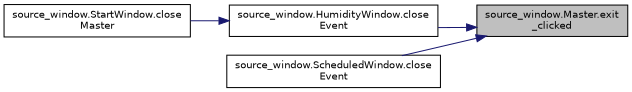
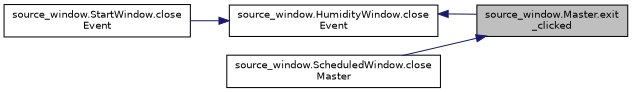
(97, 21) -> (97, 21)
(452, 28) -> (463, 14)
(334, 71) -> (334, 71)
